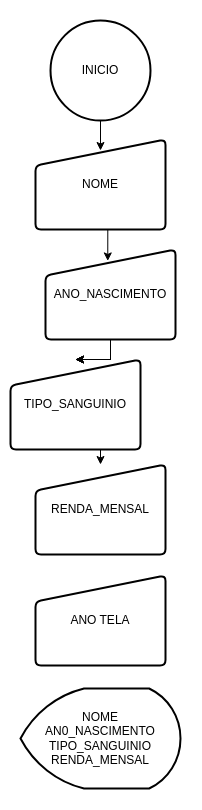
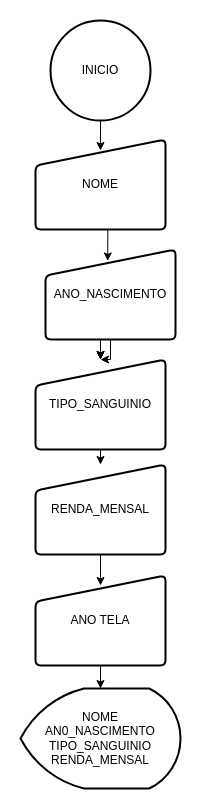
(76, 405) -> (101, 405)
none -> (101, 567)
none -> (101, 681)
